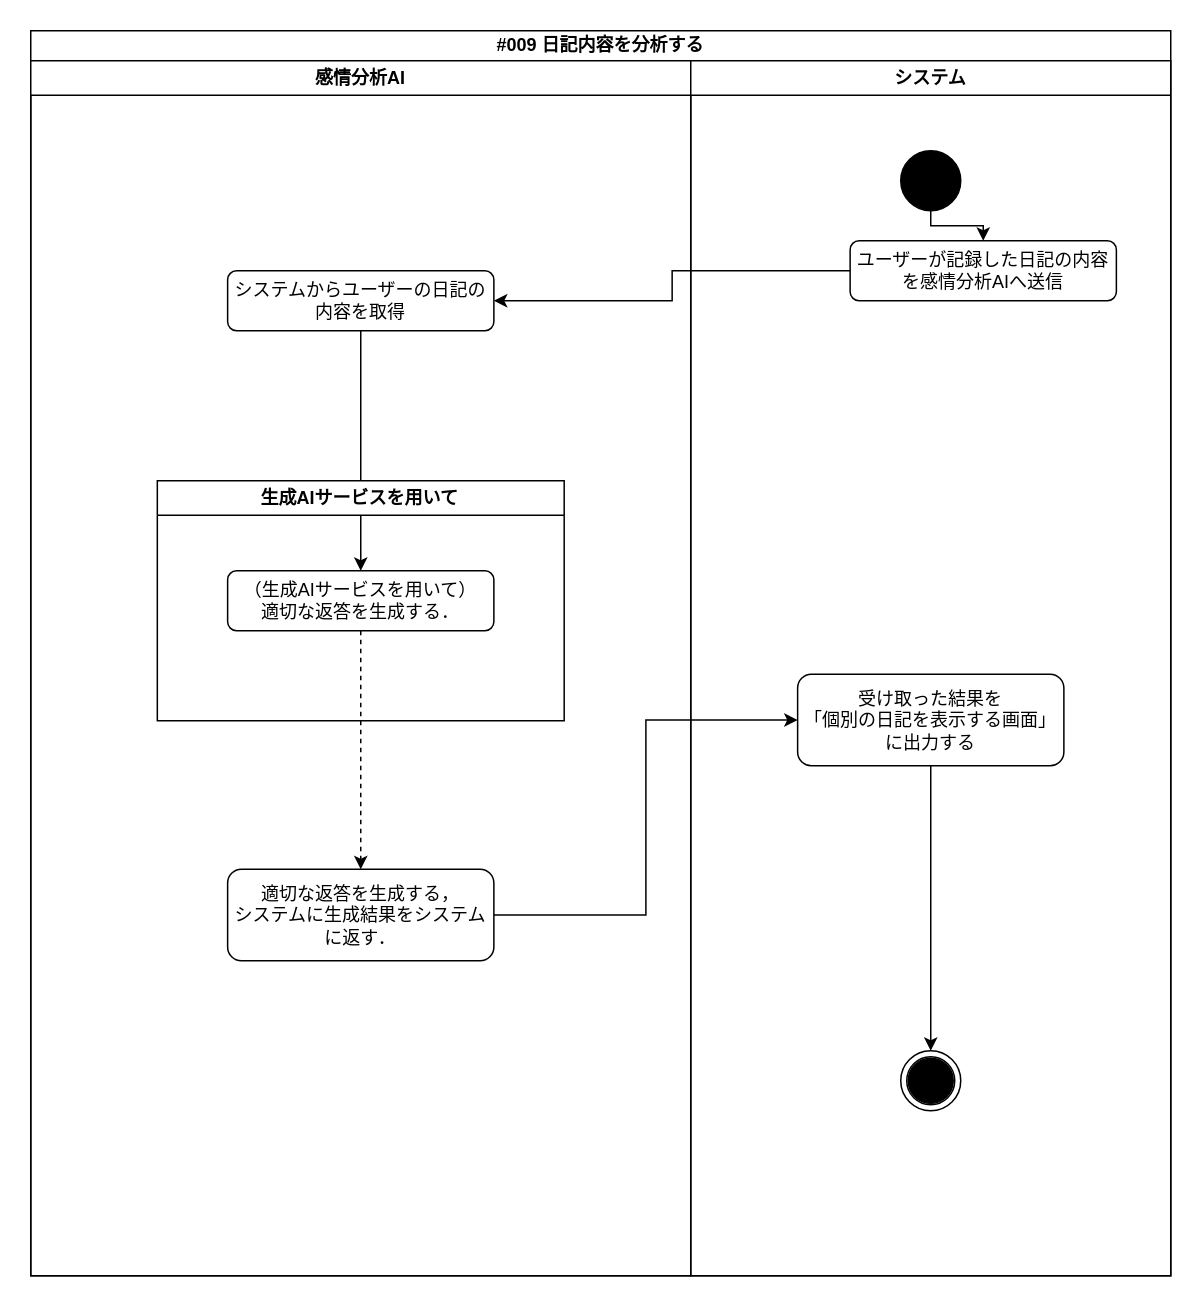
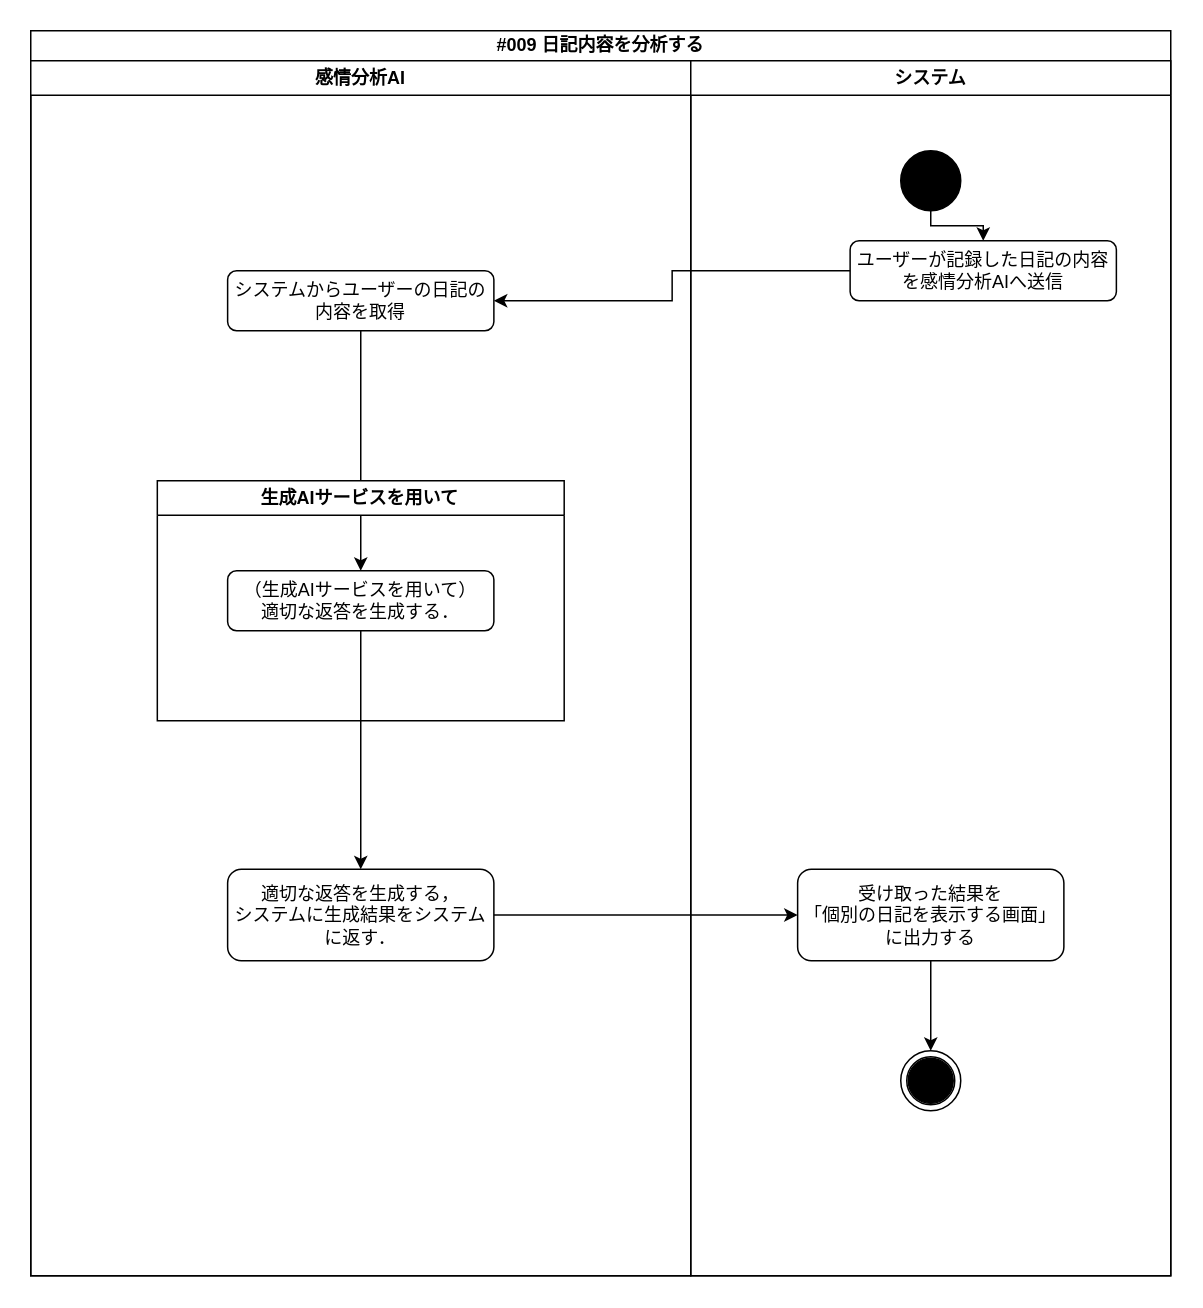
(931, 720) -> (931, 915)
(361, 744) -> (361, 744)
